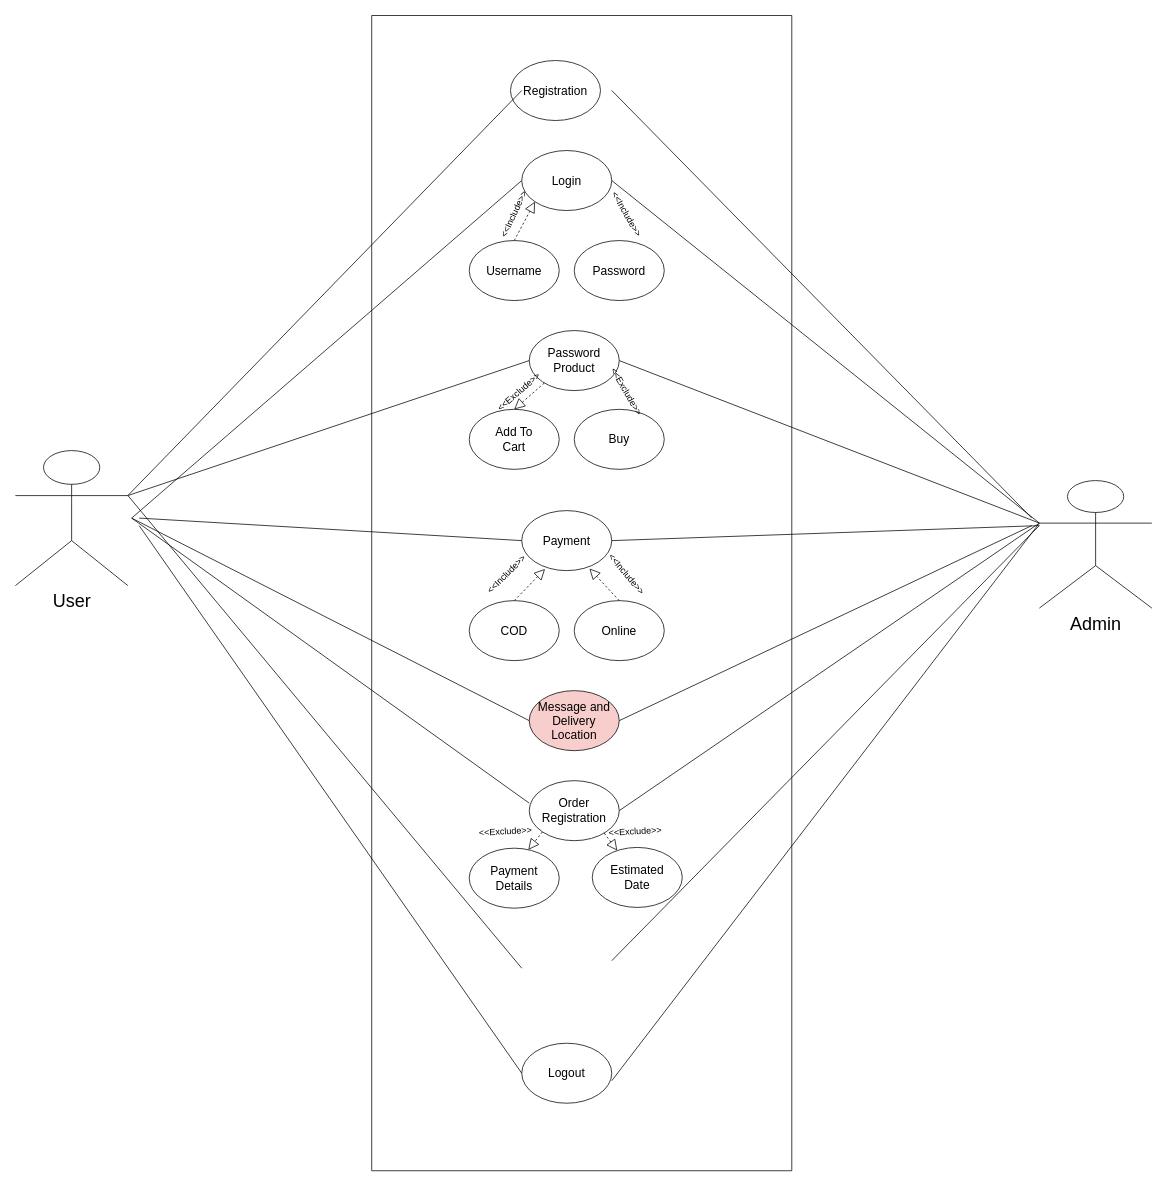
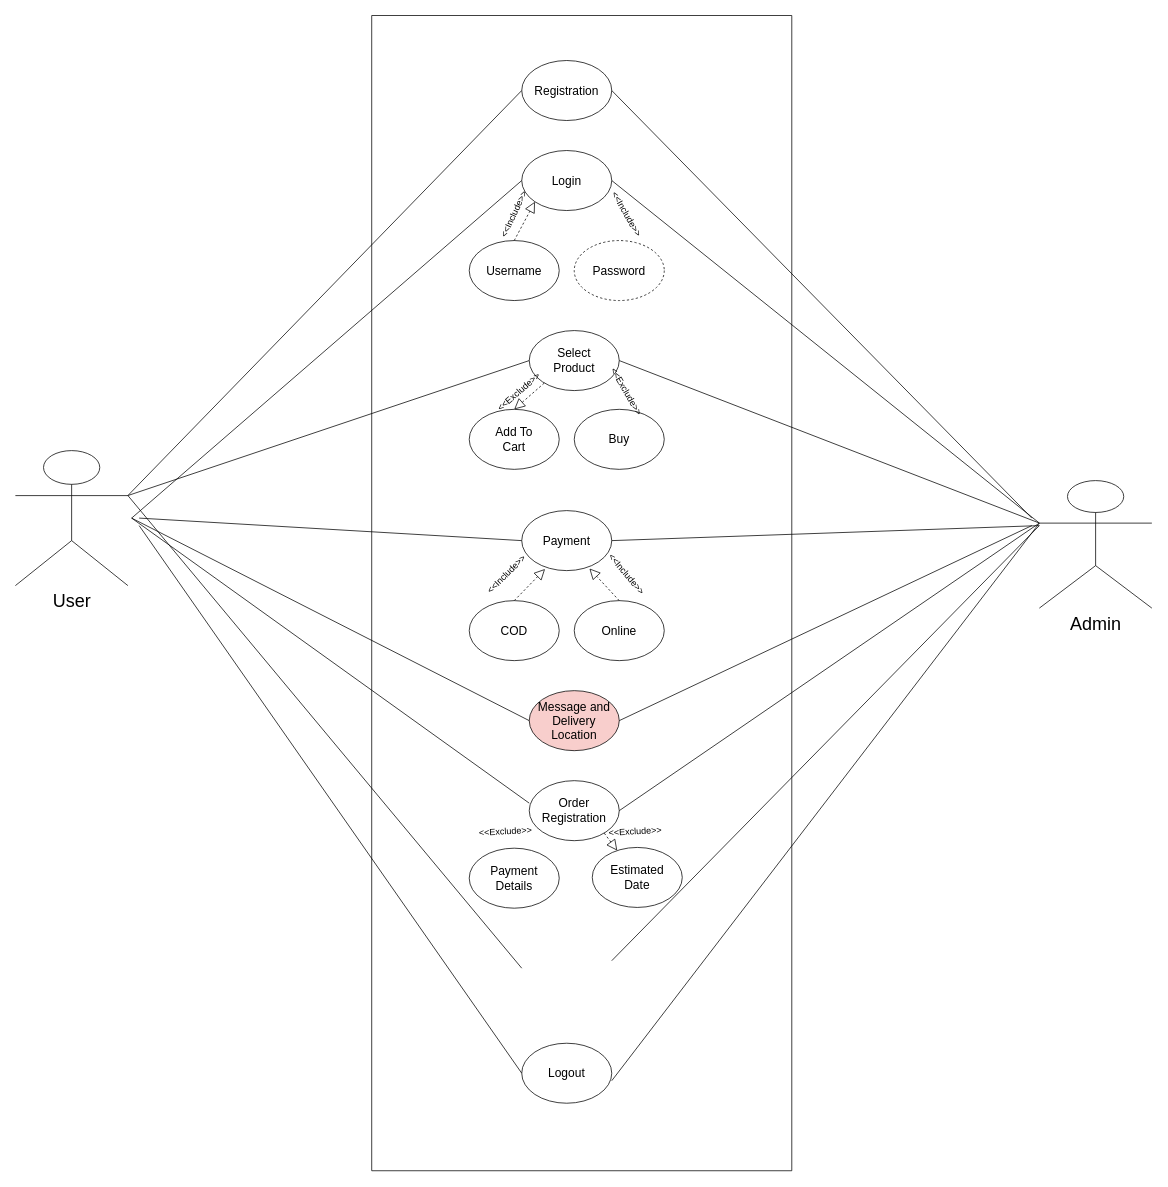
(555, 90) -> (567, 90)
(619, 270) -> (619, 270)
(574, 360) -> (574, 360)
(539, 836) -> none
